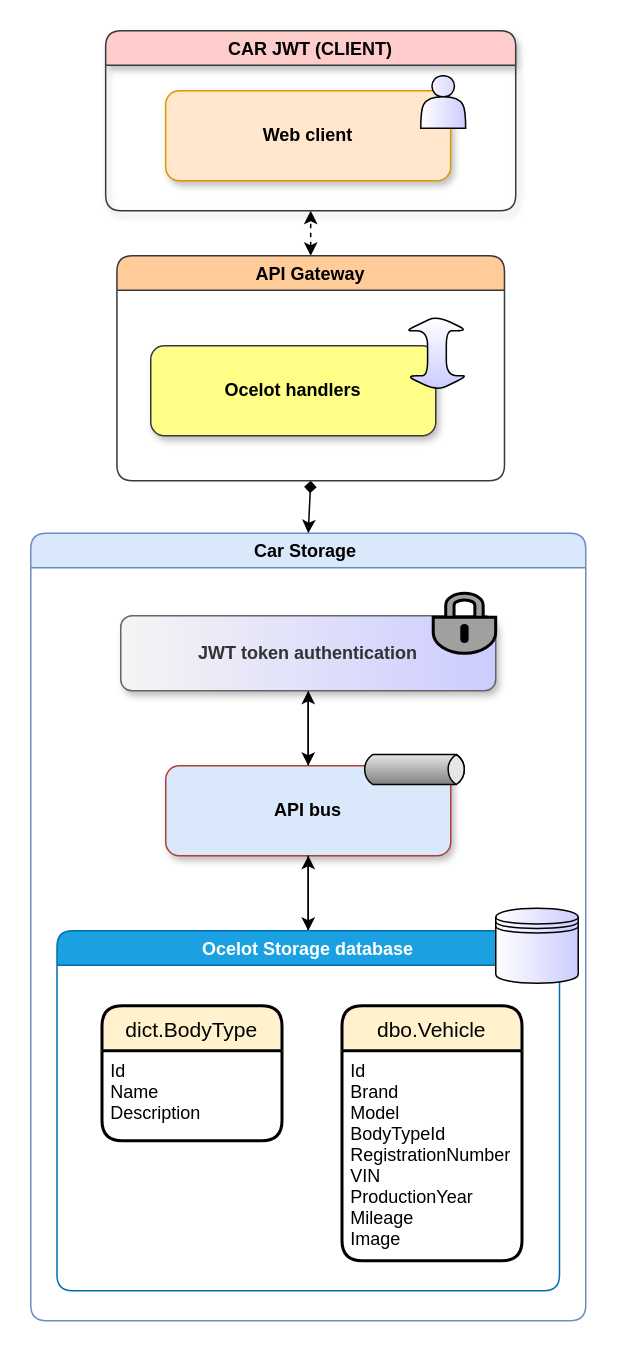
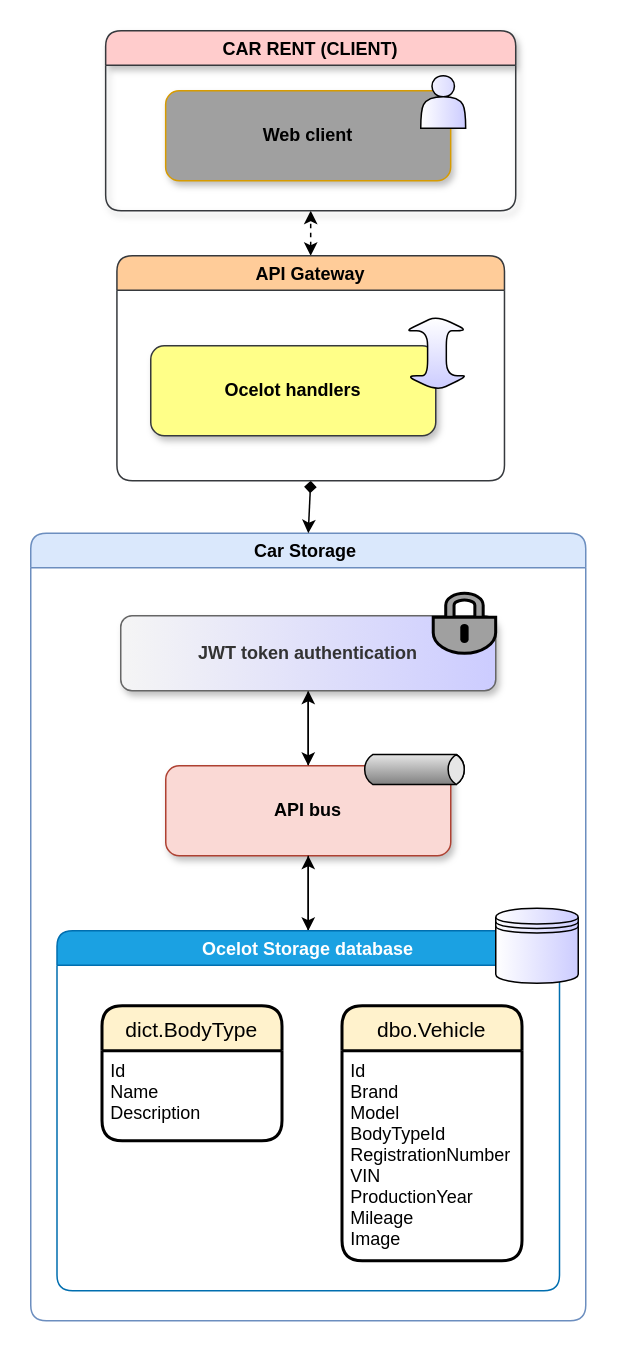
(310, 49) -> (310, 49)
(308, 136) -> (308, 136)
(308, 811) -> (308, 811)
